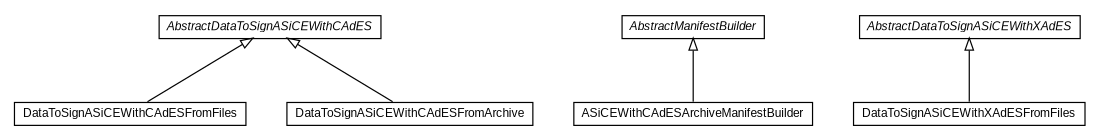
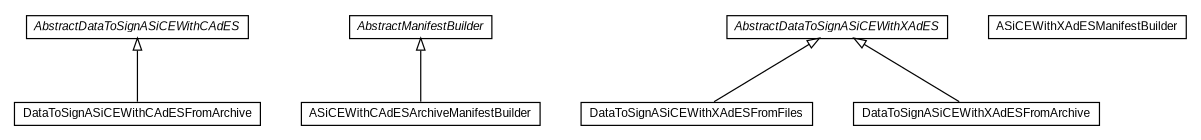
none -> (1087, 27)
(130, 113) -> none
none -> (976, 113)
